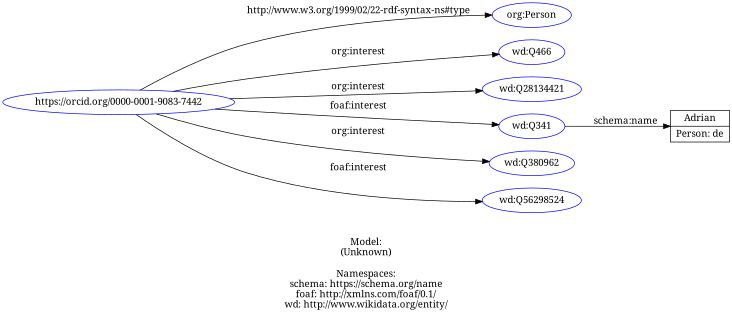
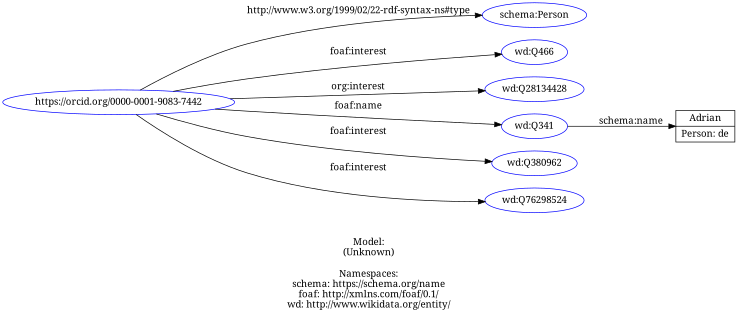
(532, 15) -> (534, 15)
(358, 52) -> (358, 52)
(532, 89) -> (534, 89)
(358, 106) -> (358, 106)
(358, 131) -> (358, 131)
(532, 200) -> (534, 200)
